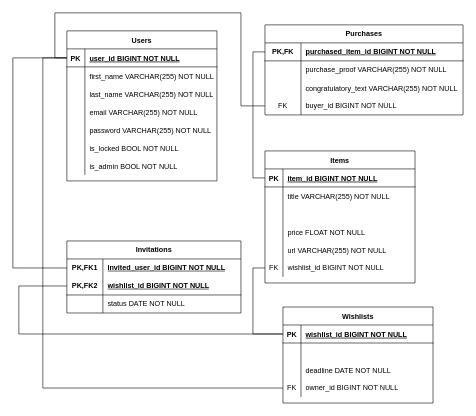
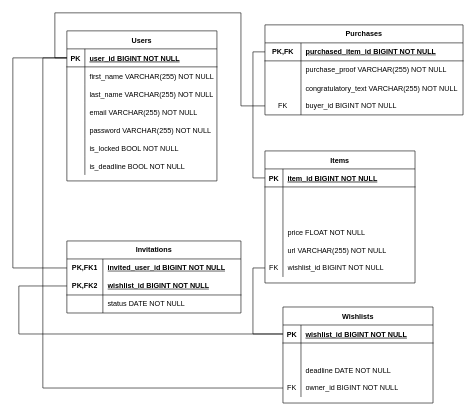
(129, 166) -> (134, 166)
(349, 196) -> none
